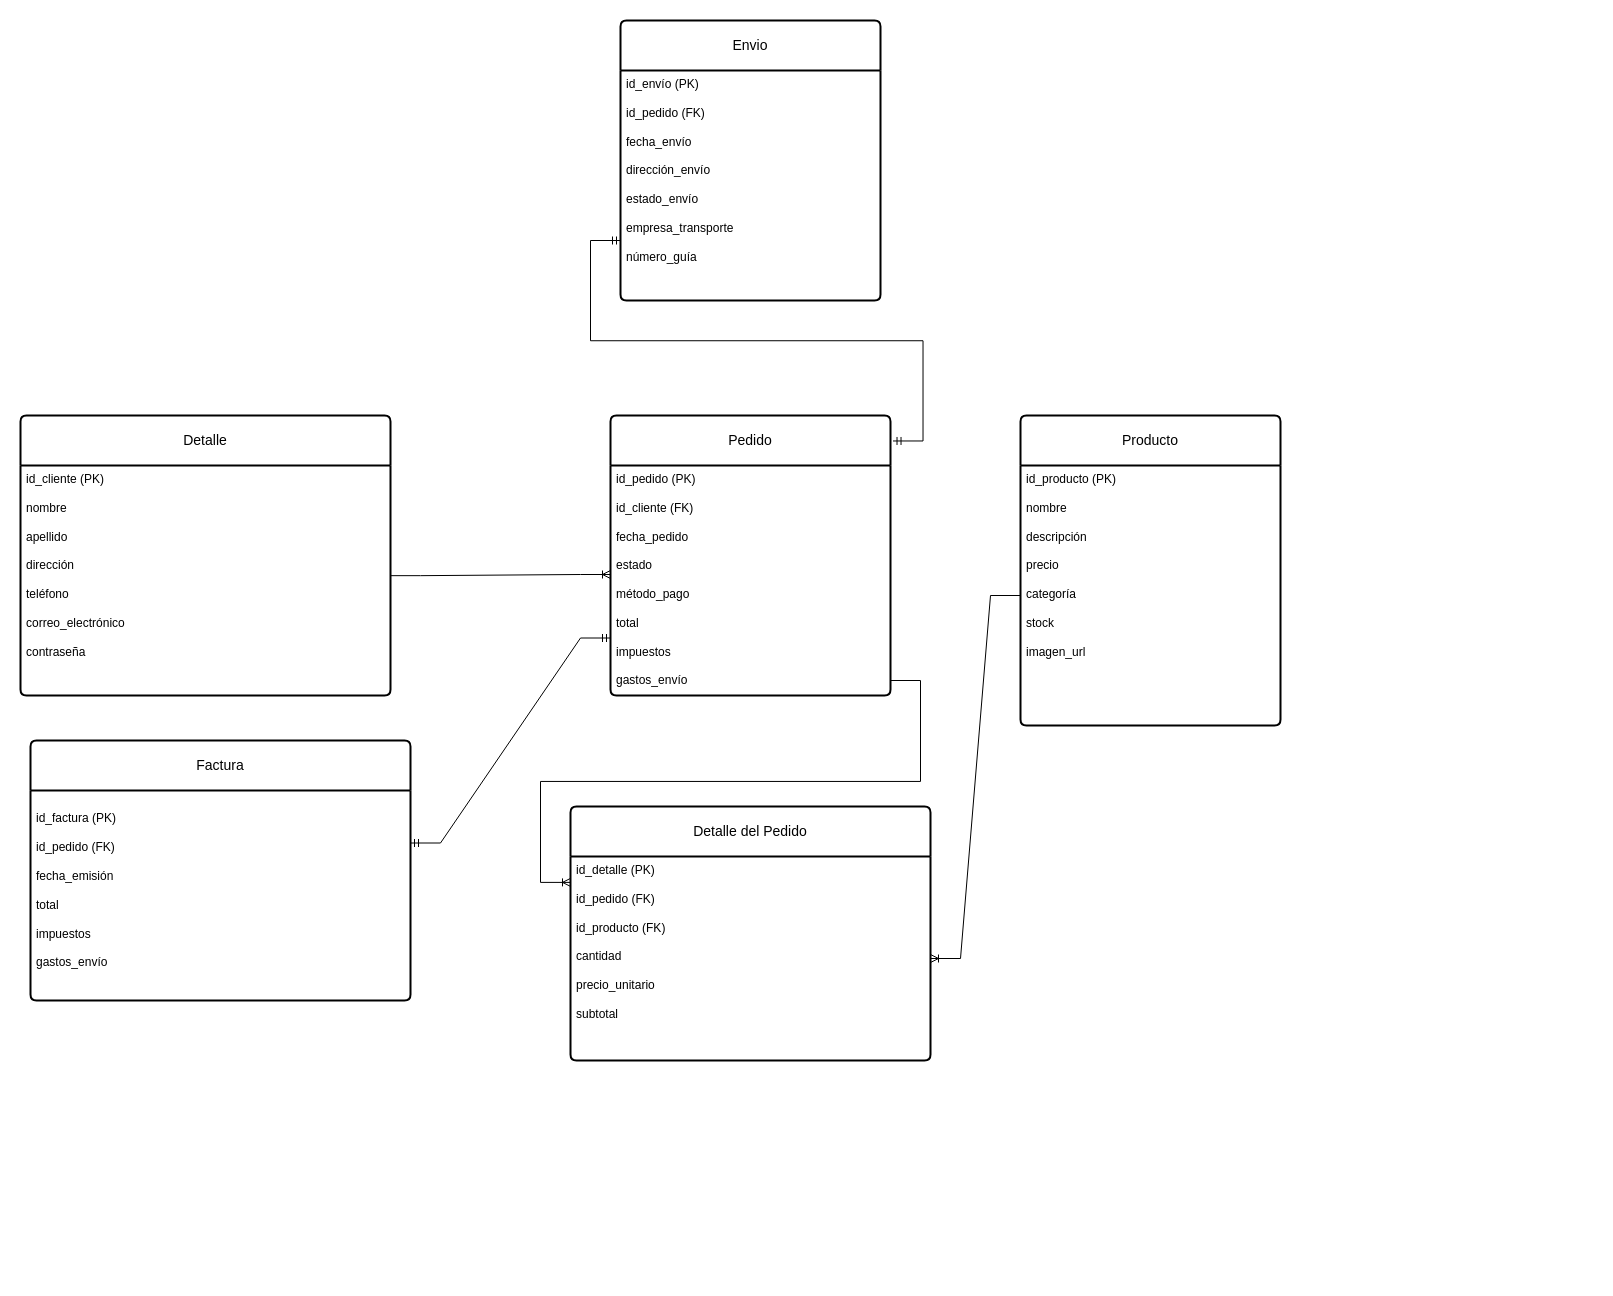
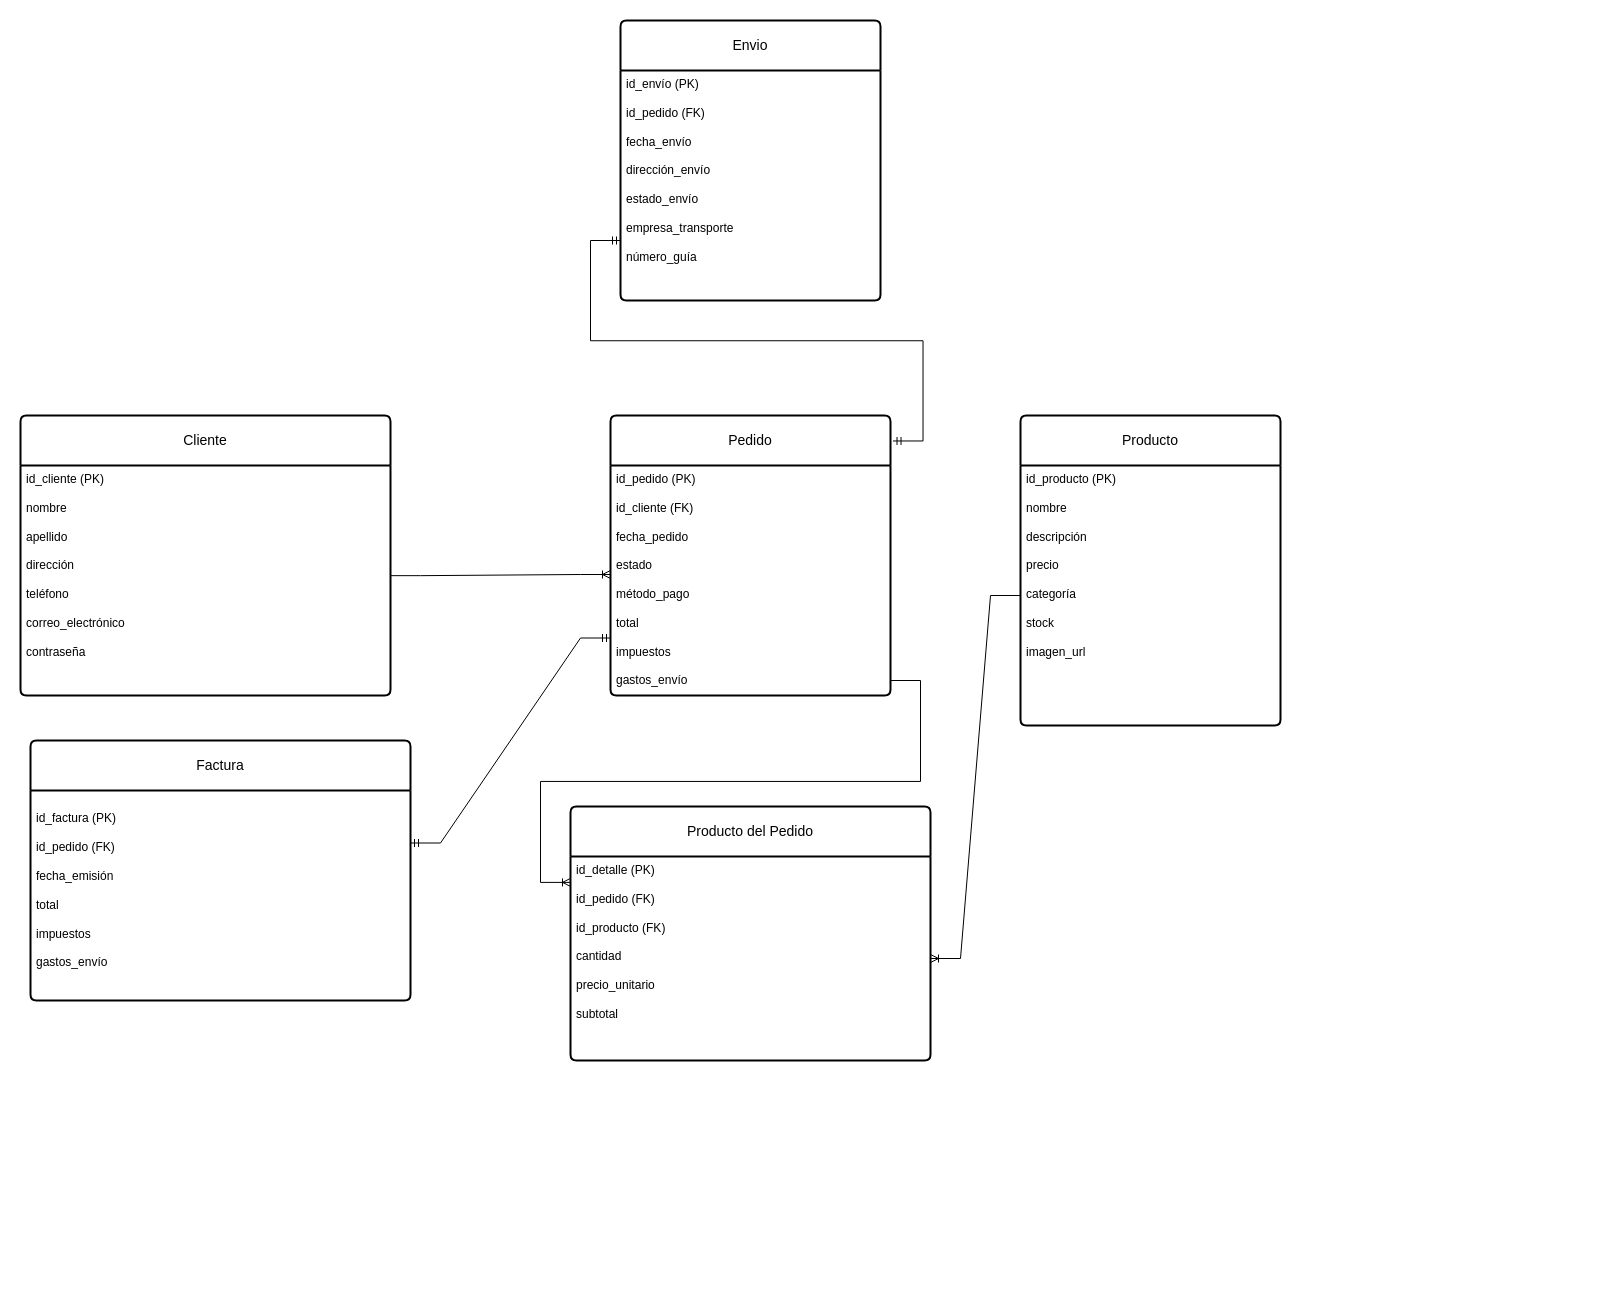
(206, 441) -> (206, 441)
(751, 832) -> (751, 832)
